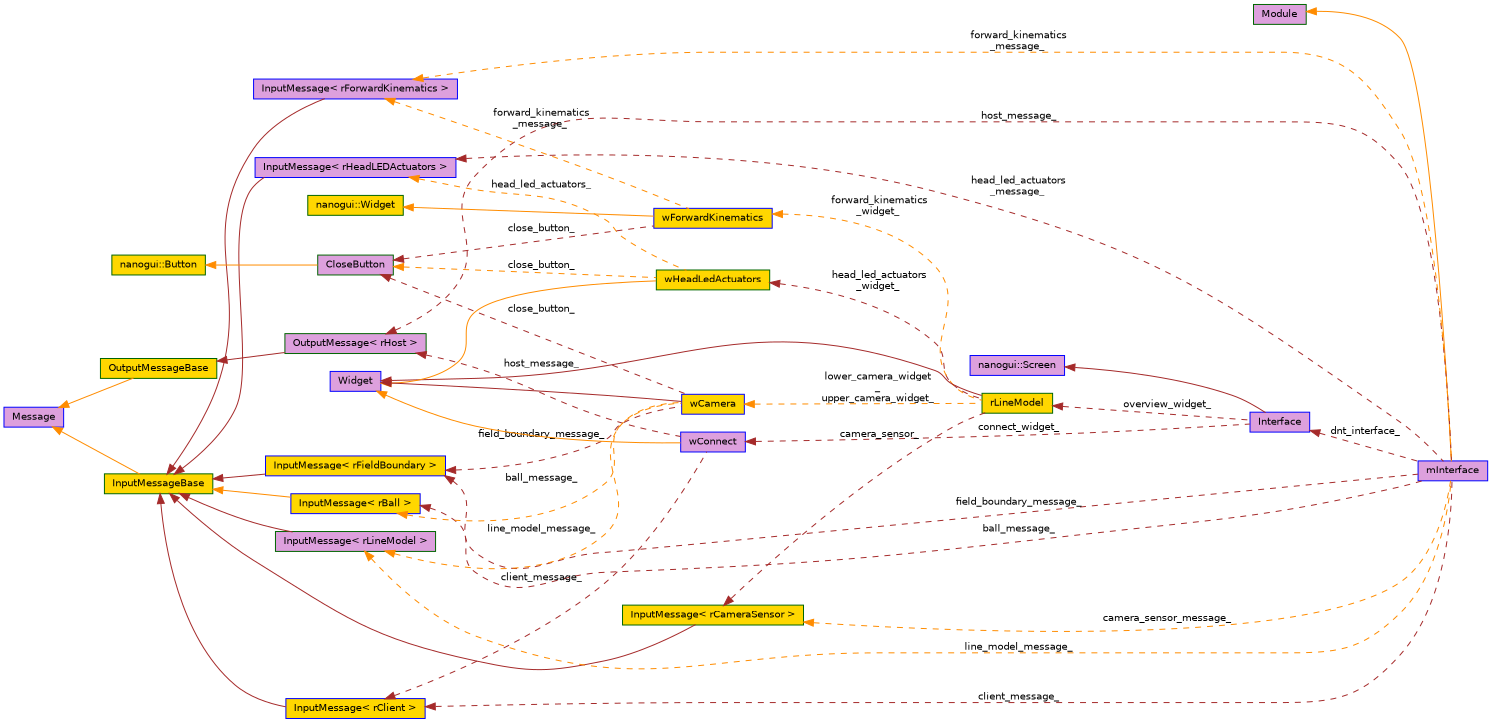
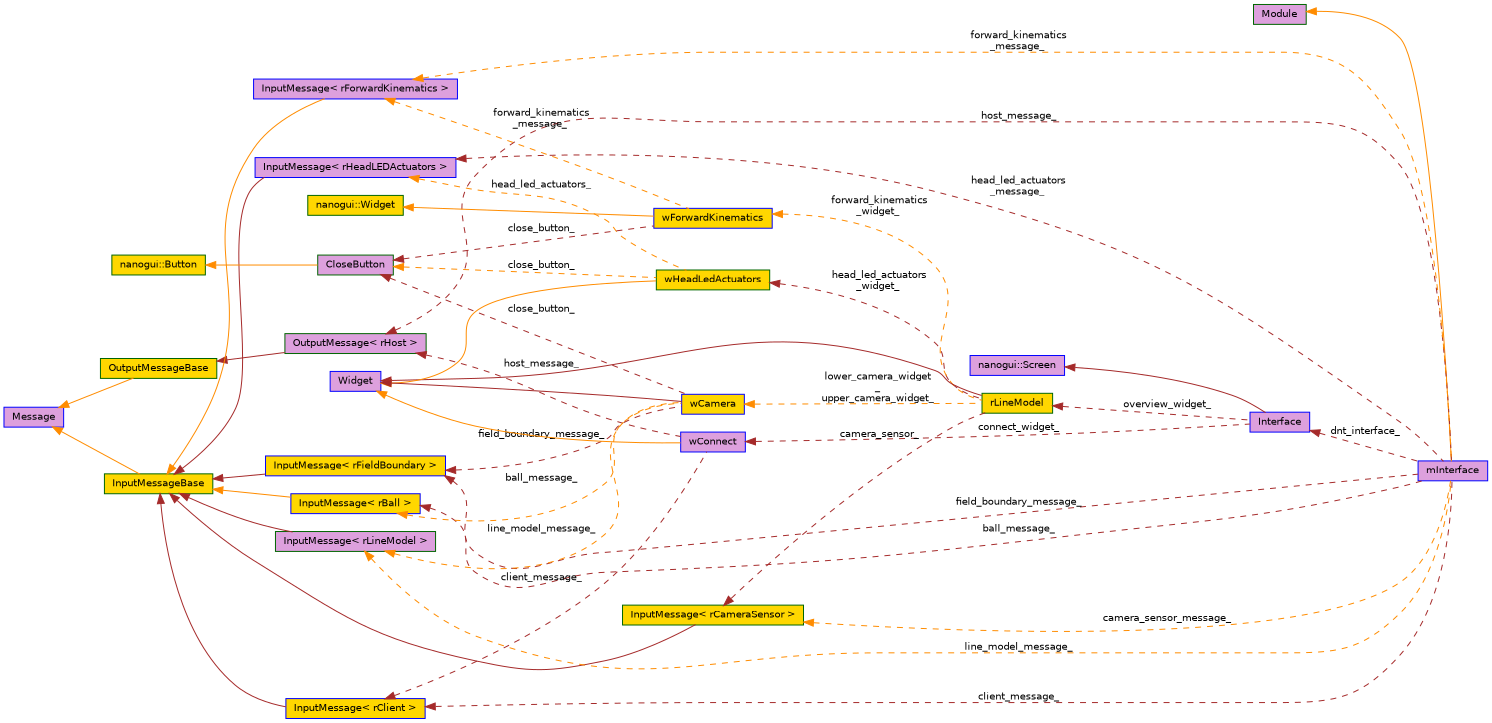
(227, 277) -> (227, 277)
